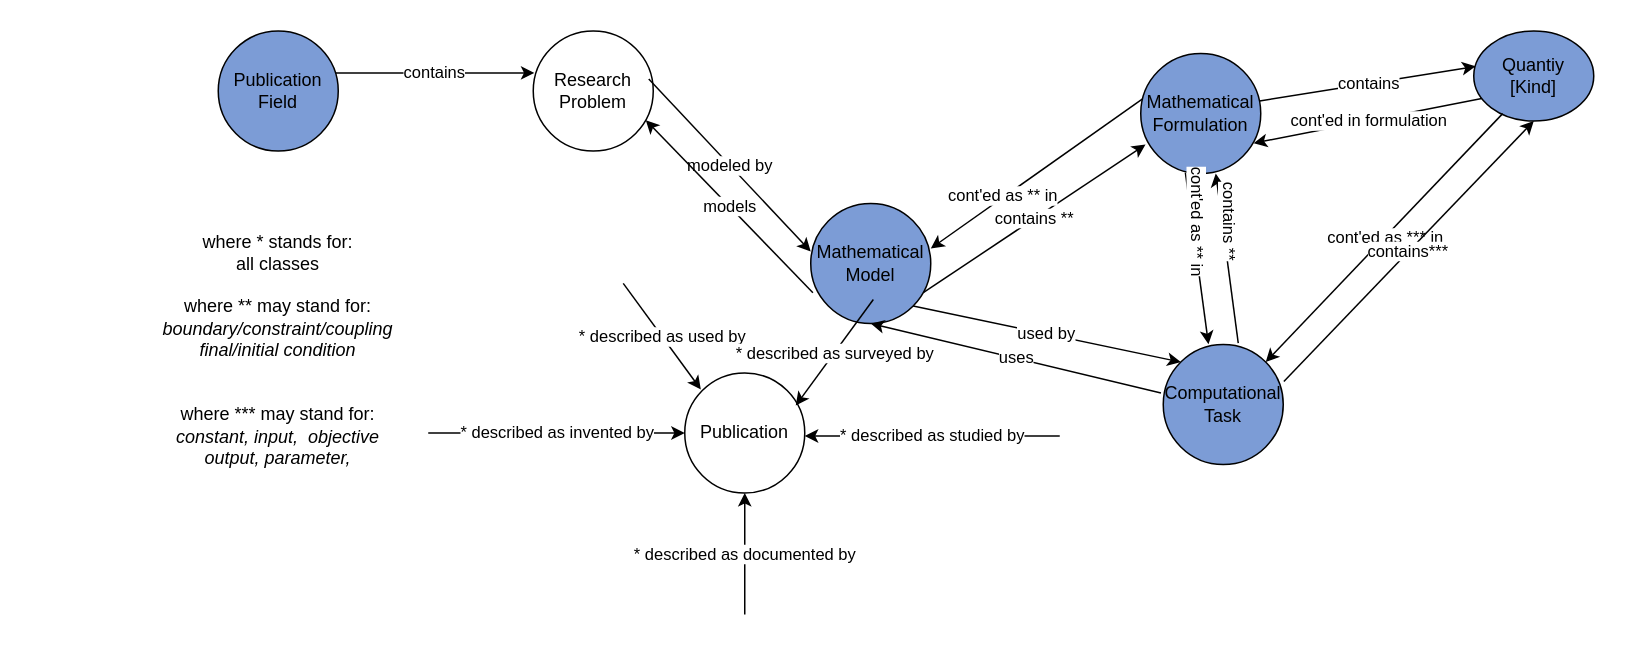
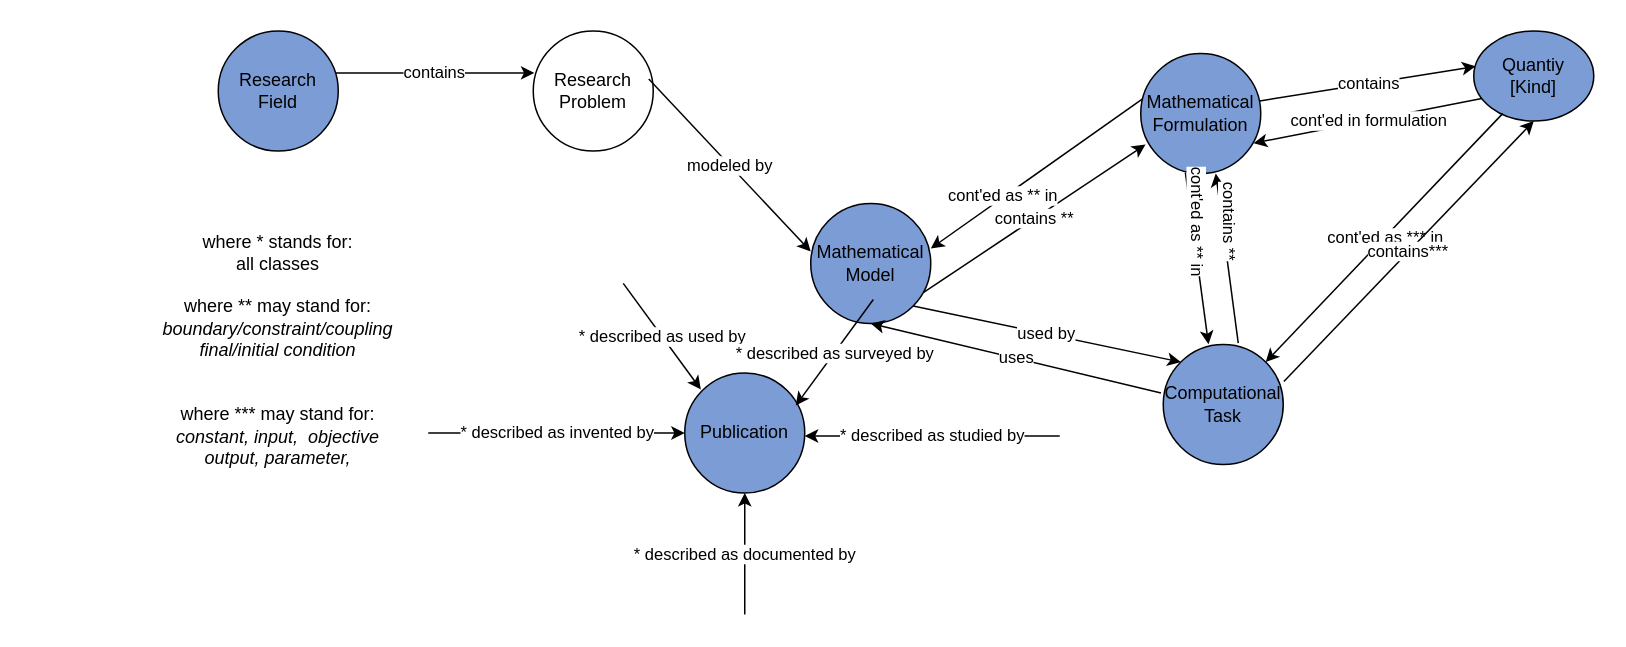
(278, 91) -> (278, 91)
(733, 210) -> none
(745, 433) -> (745, 433)
